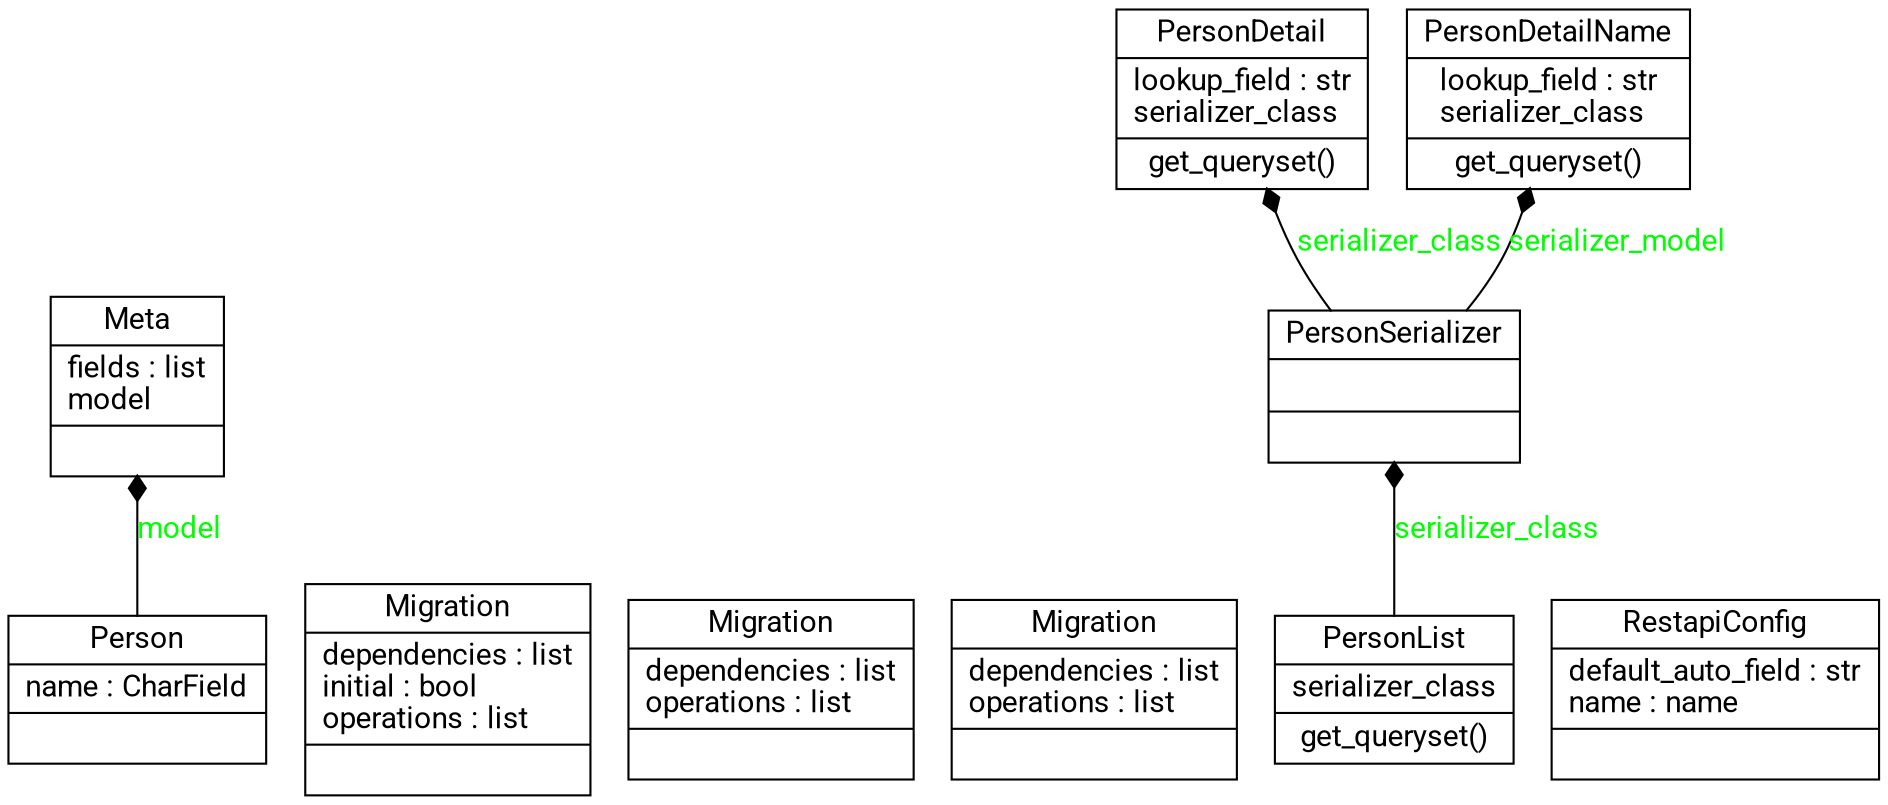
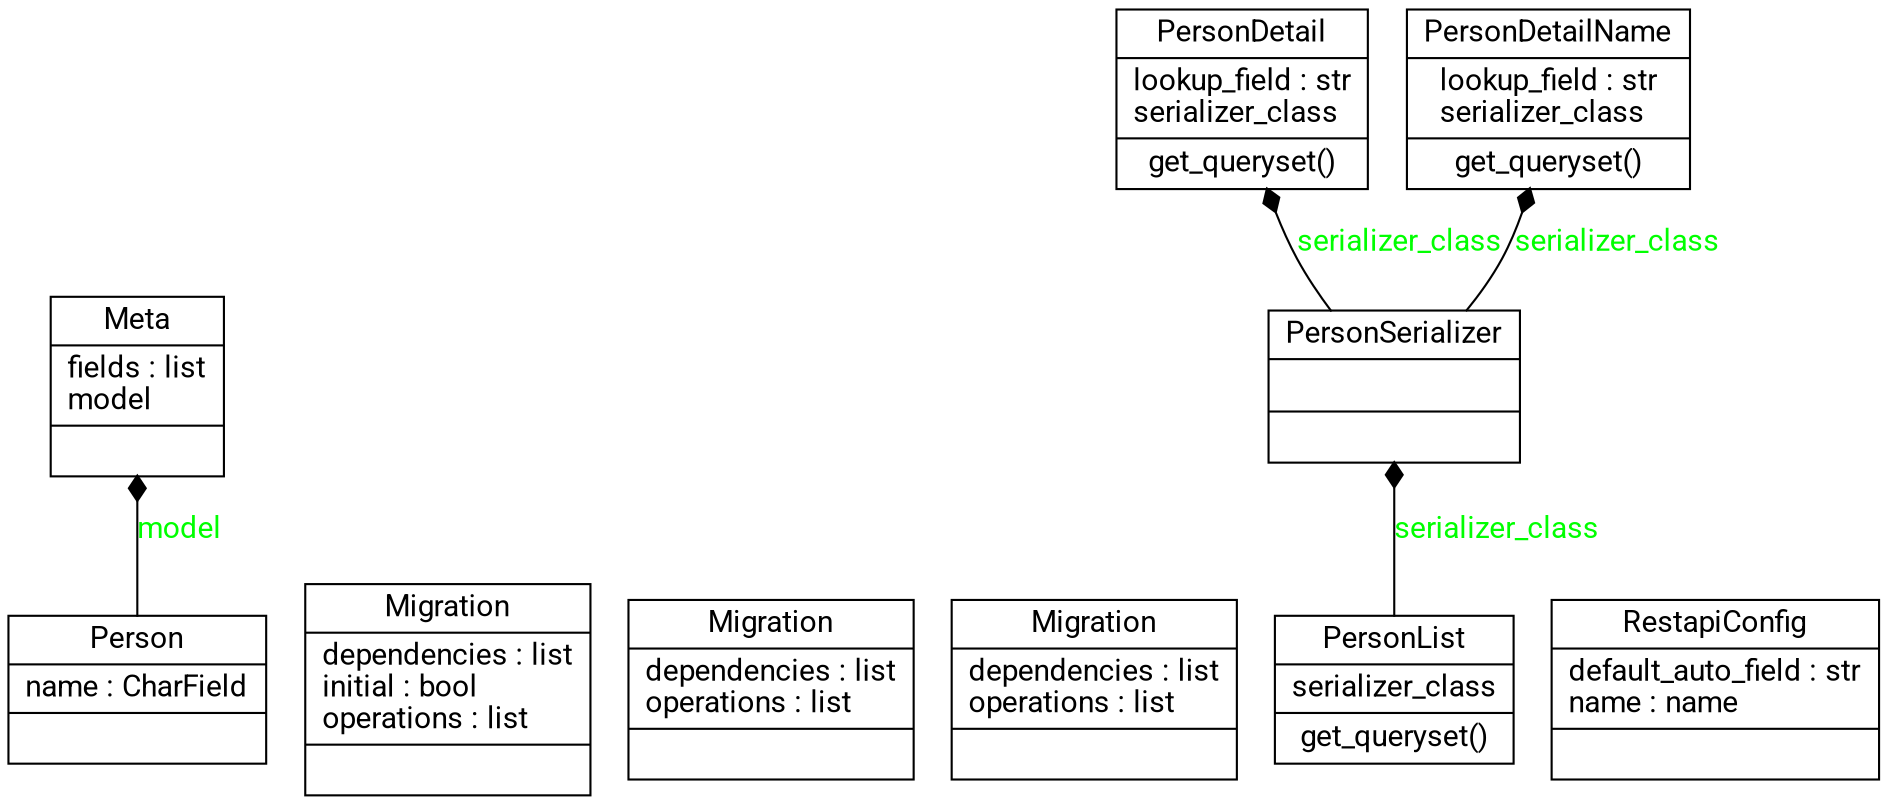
(1617, 243) -> (1617, 243)
